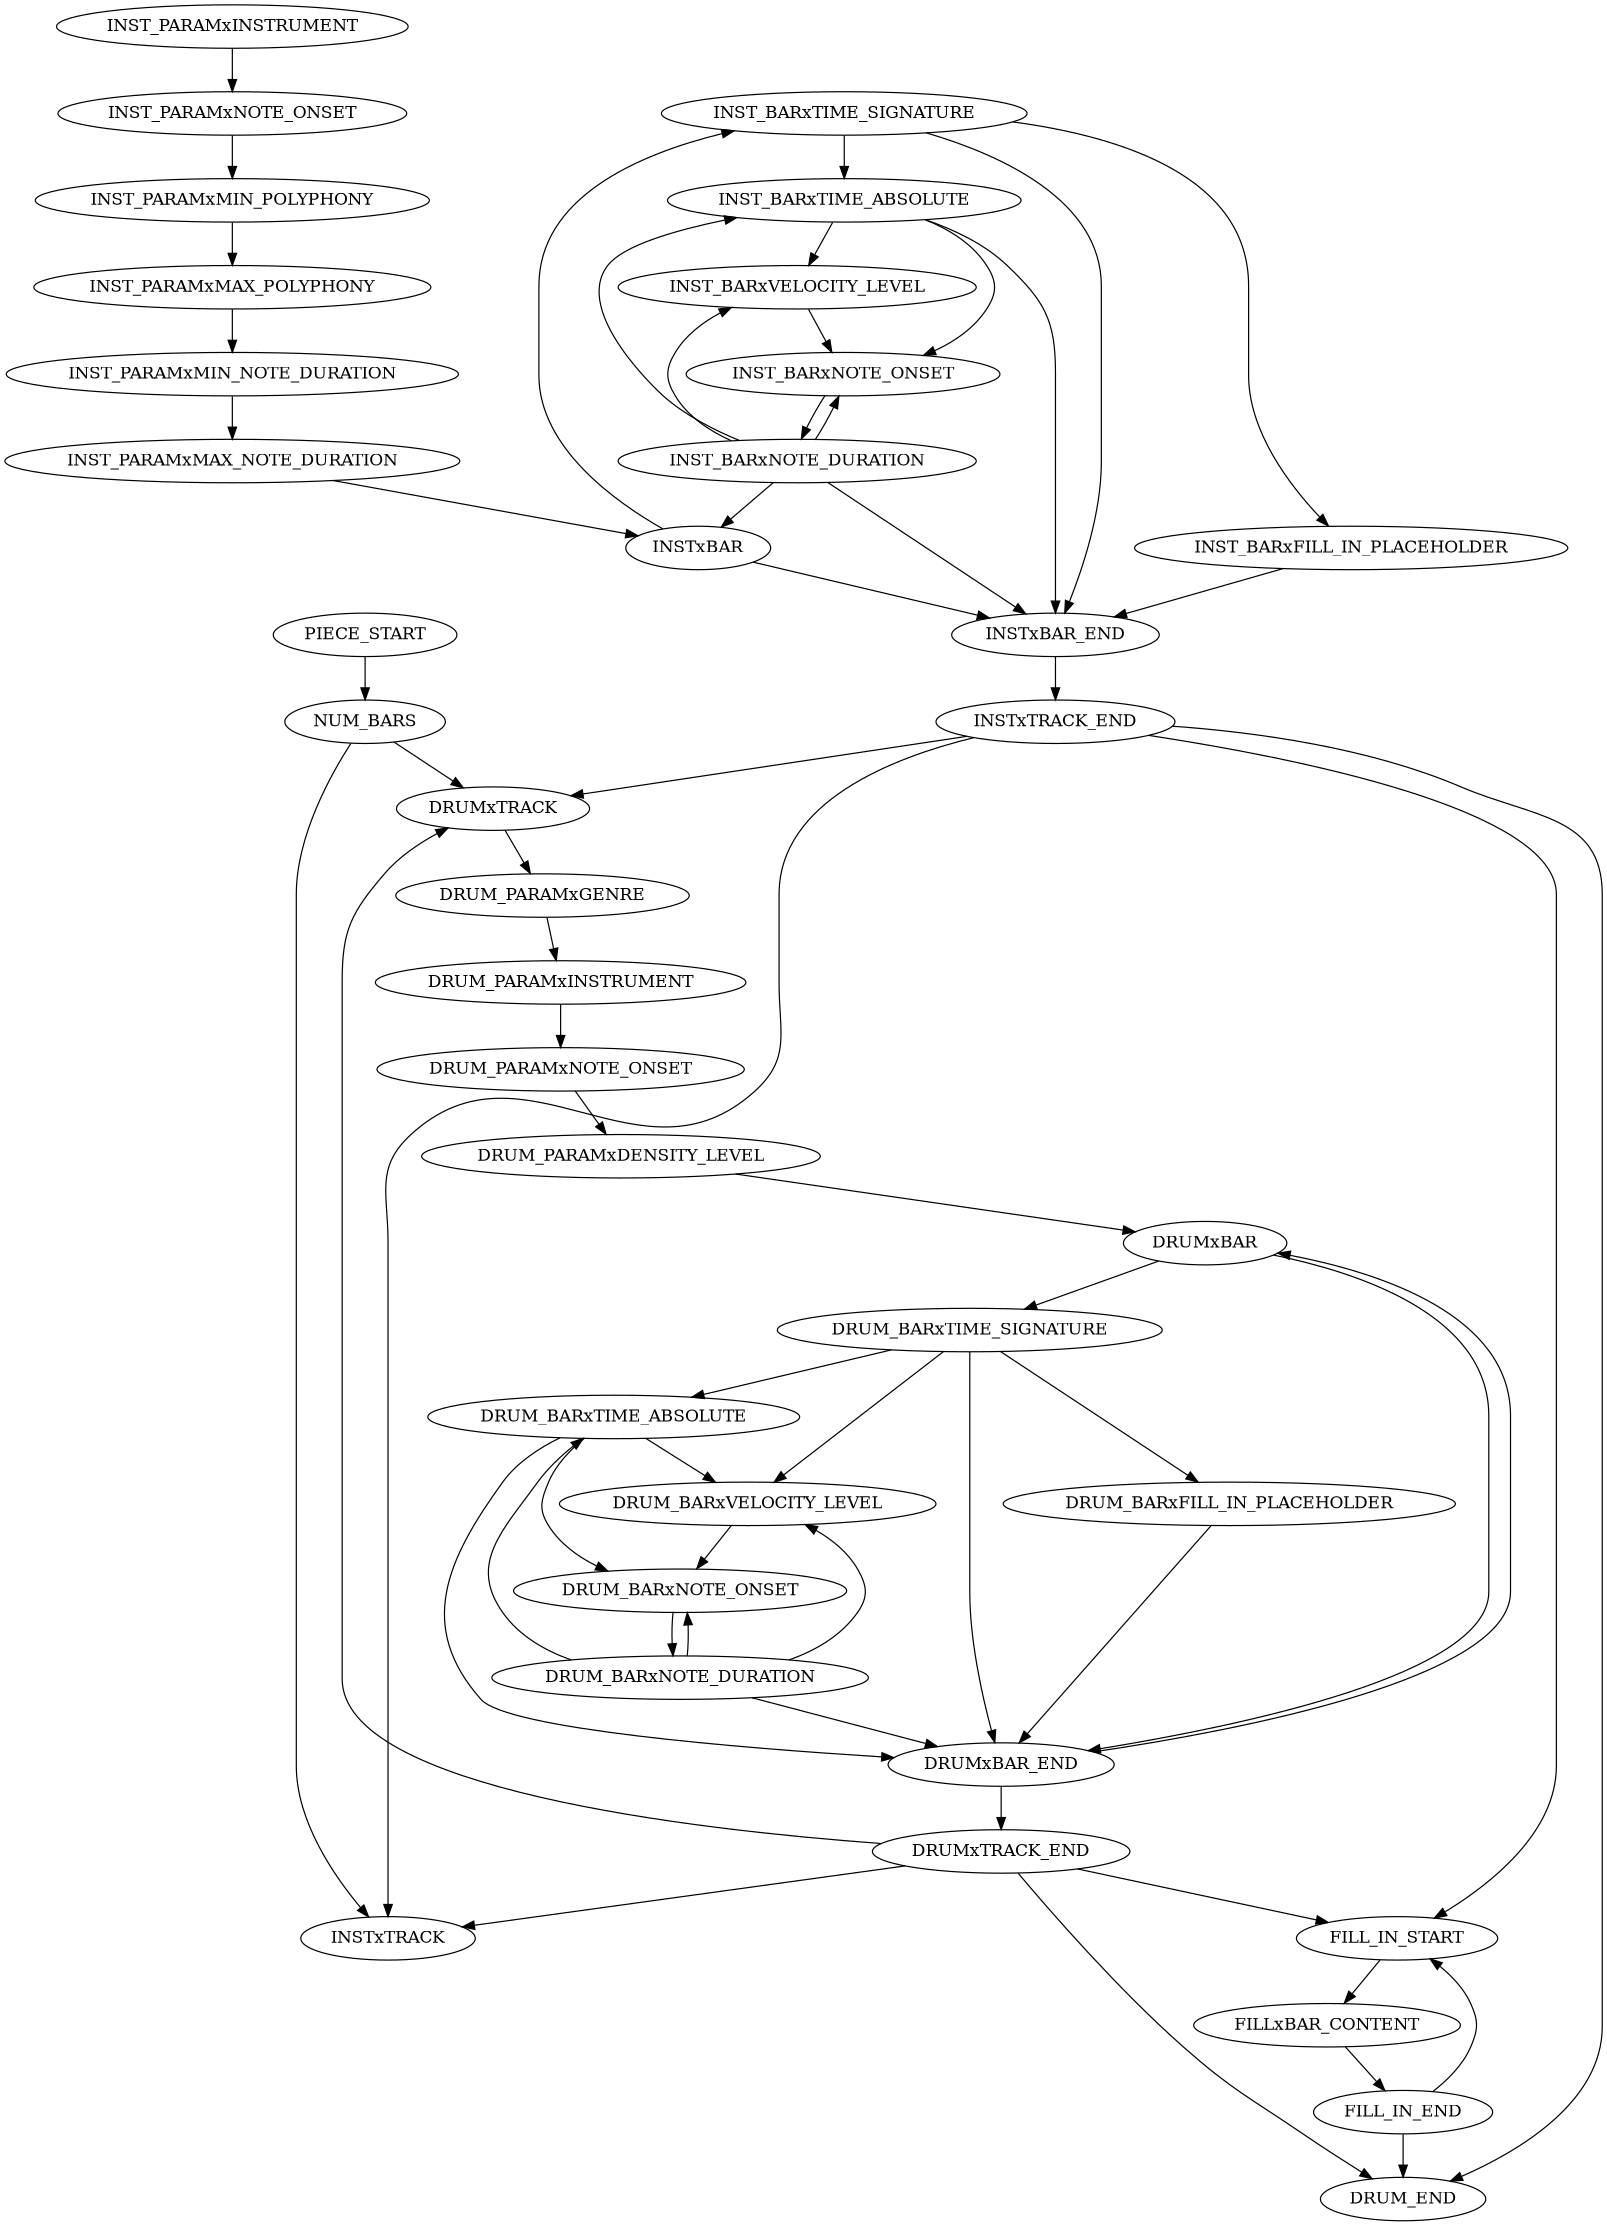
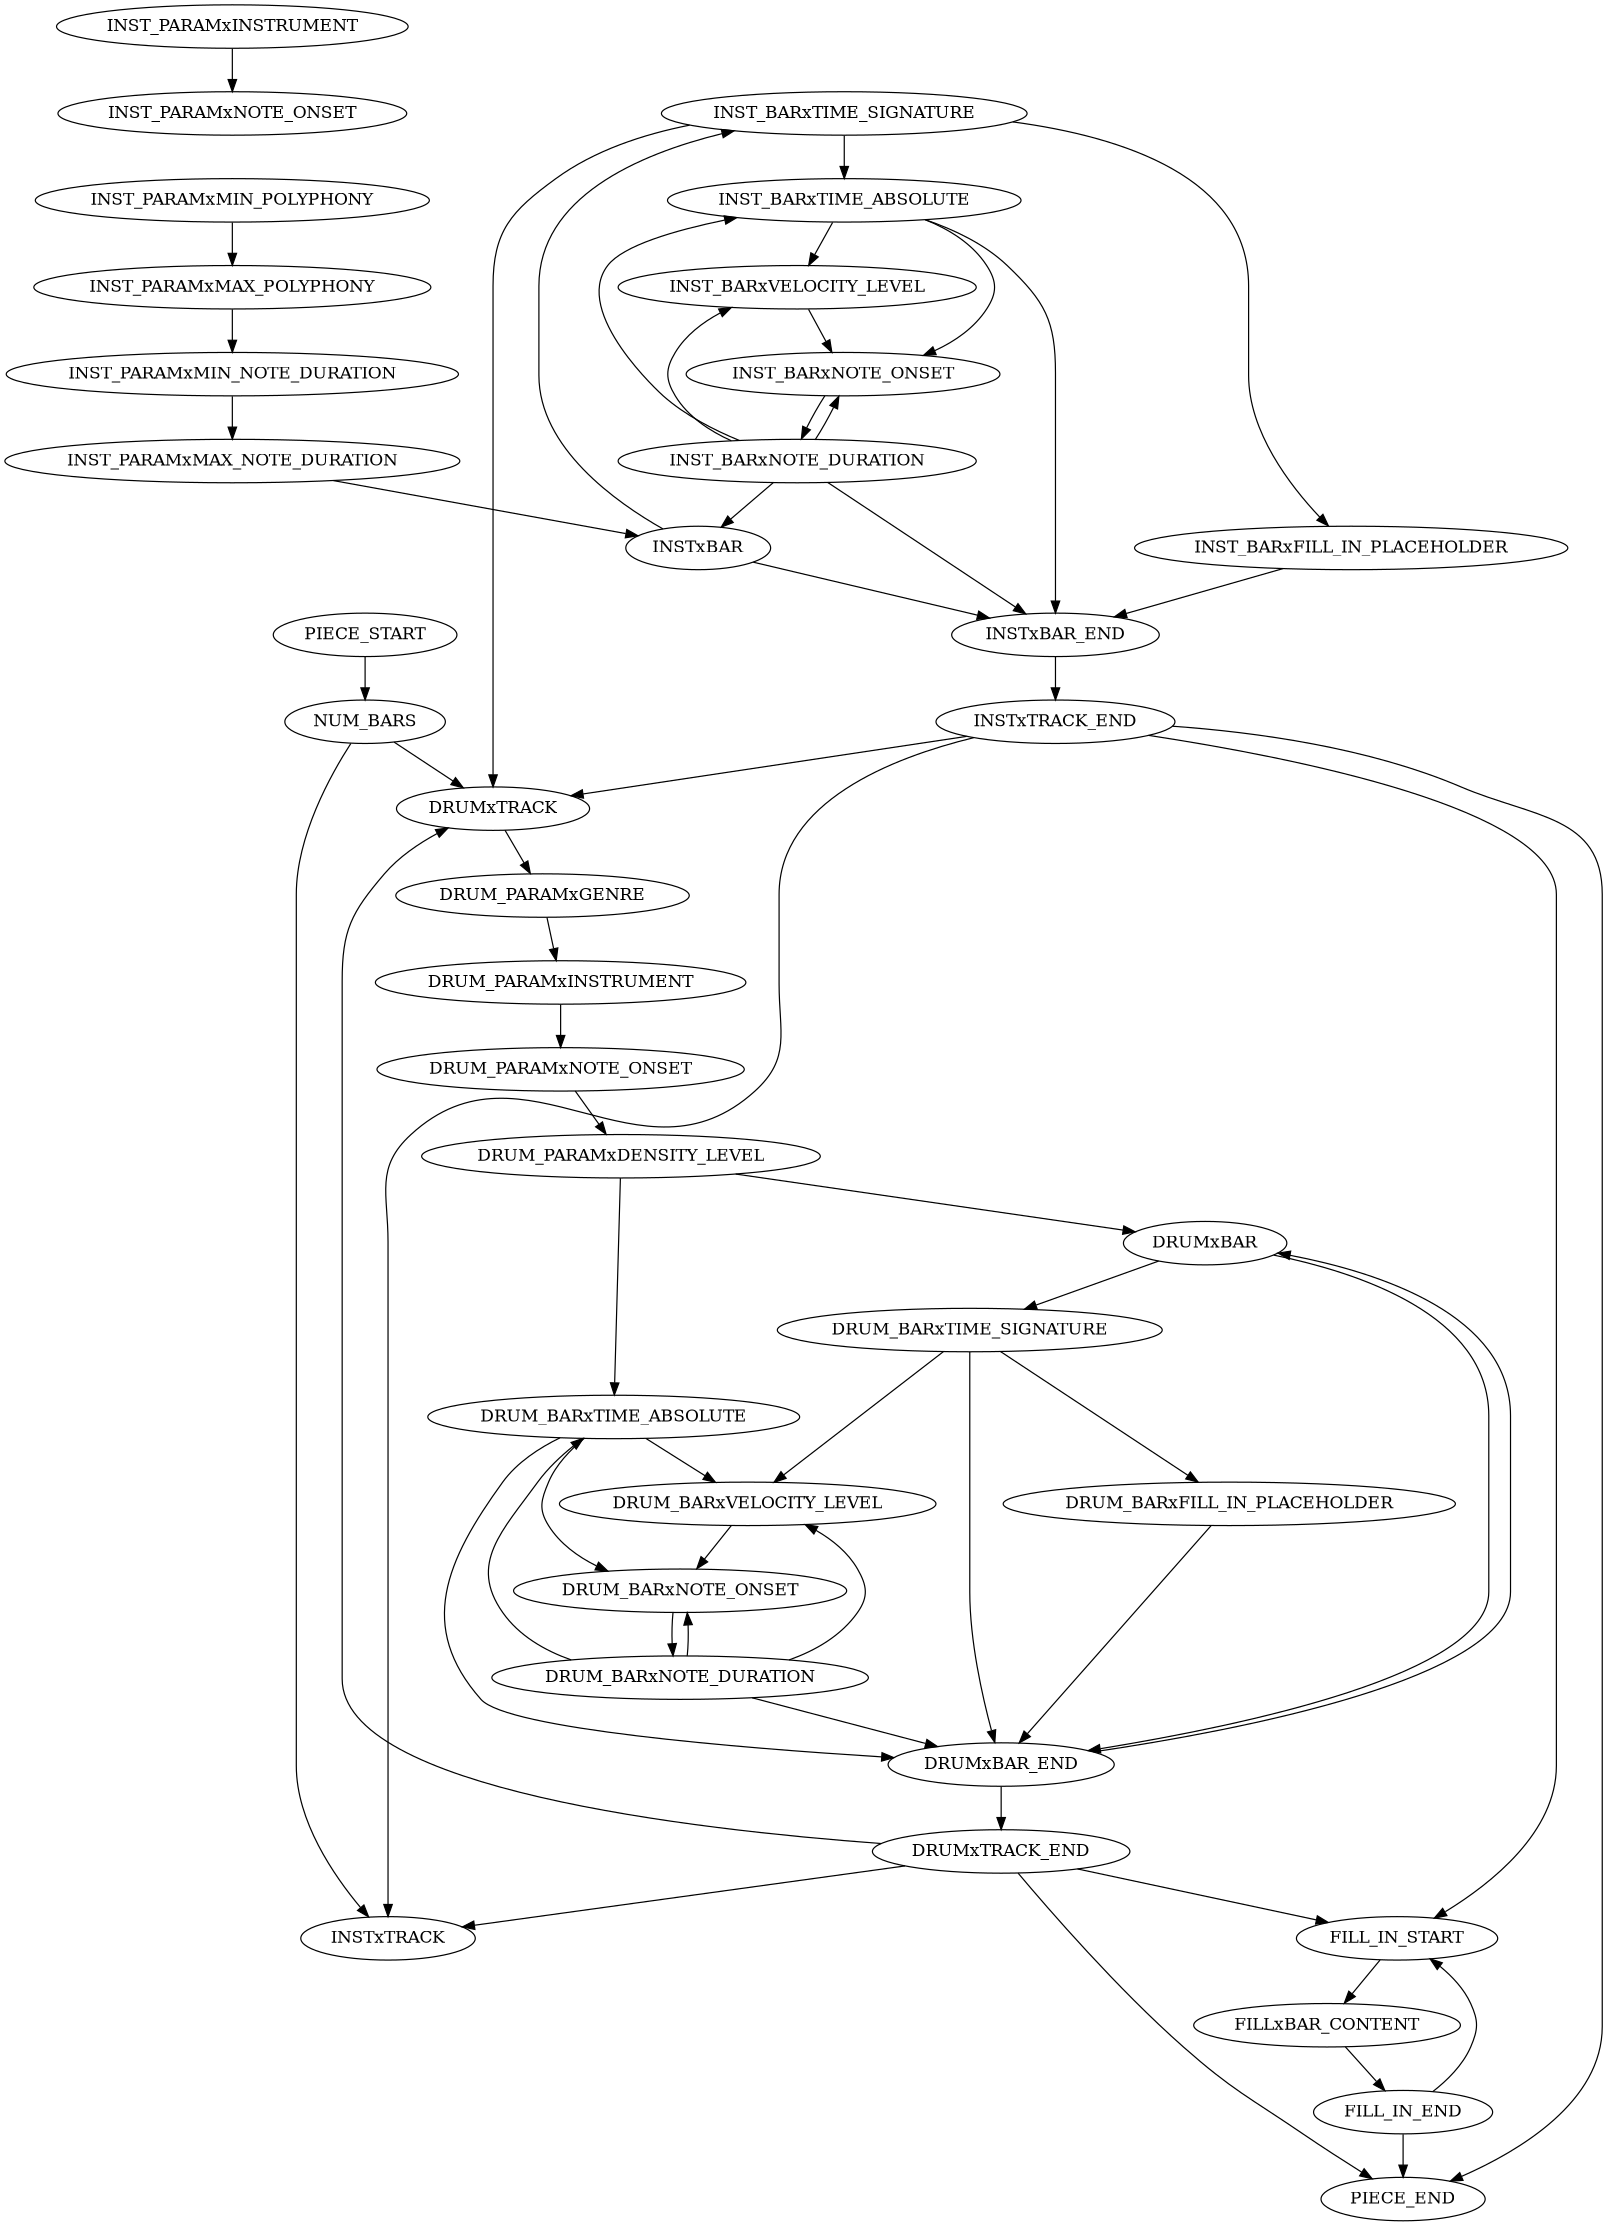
(232, 151) -> none
(1101, 322) -> (493, 392)
(798, 1372) -> (618, 1280)
(1403, 2199) -> (1403, 2199)
